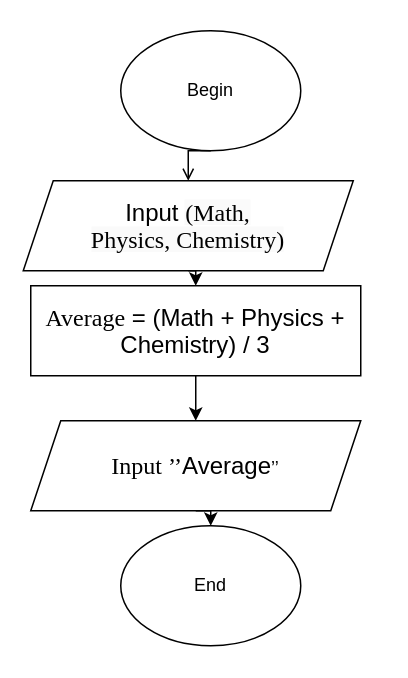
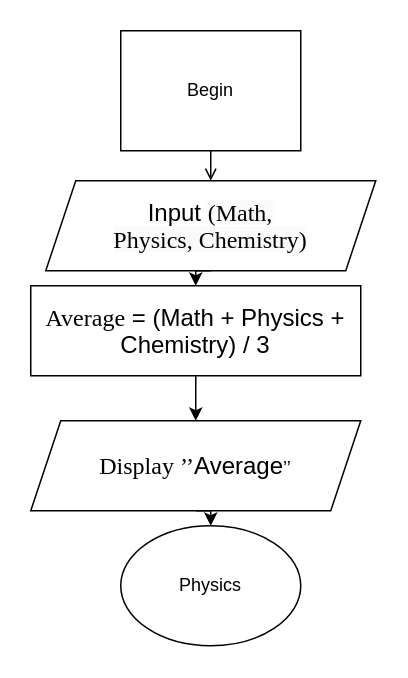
(211, 91) -> (211, 91)
(188, 226) -> (211, 226)
(196, 466) -> (196, 466)
(211, 586) -> (211, 586)
